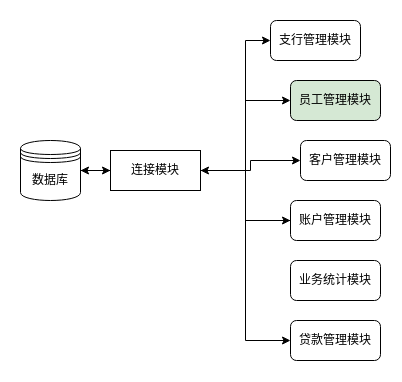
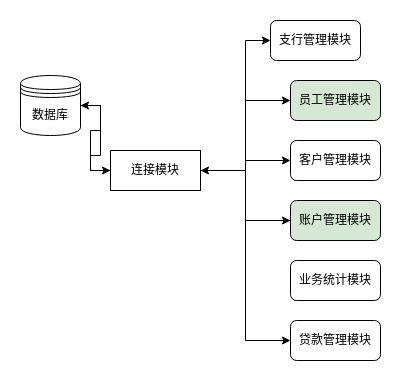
(346, 161) -> (336, 161)
(51, 171) -> (51, 106)
(336, 221) -> (336, 221)
